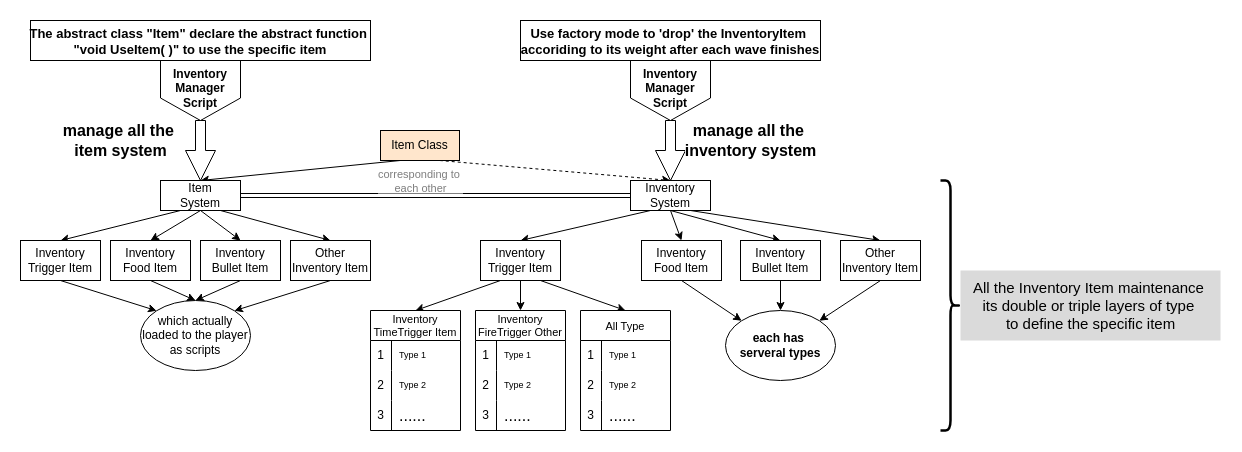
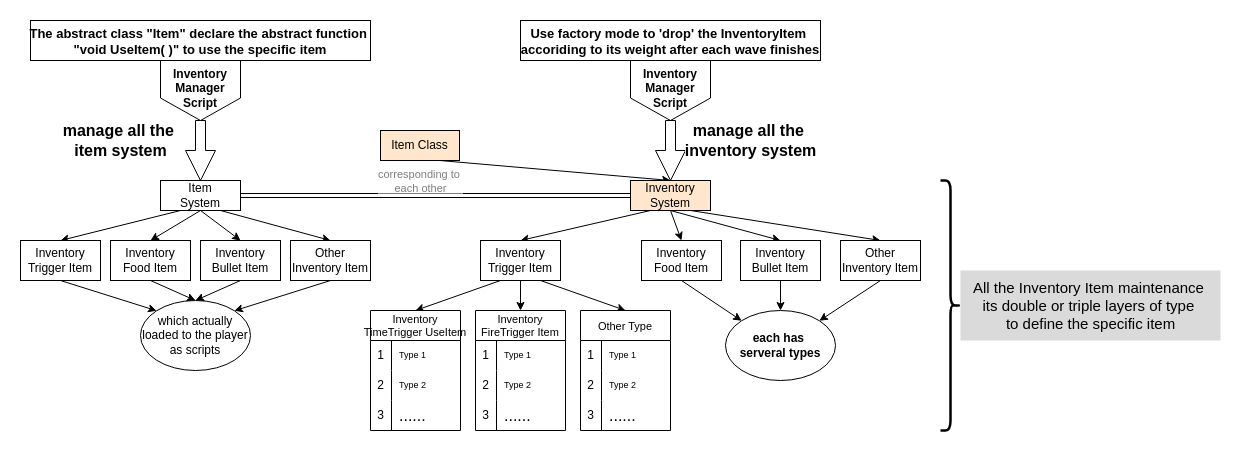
(302, 170) -> none
(554, 170) -> (554, 170)
(671, 196) -> (671, 196)
(415, 319) -> (415, 319)
(520, 319) -> (520, 319)
(625, 326) -> (625, 326)
